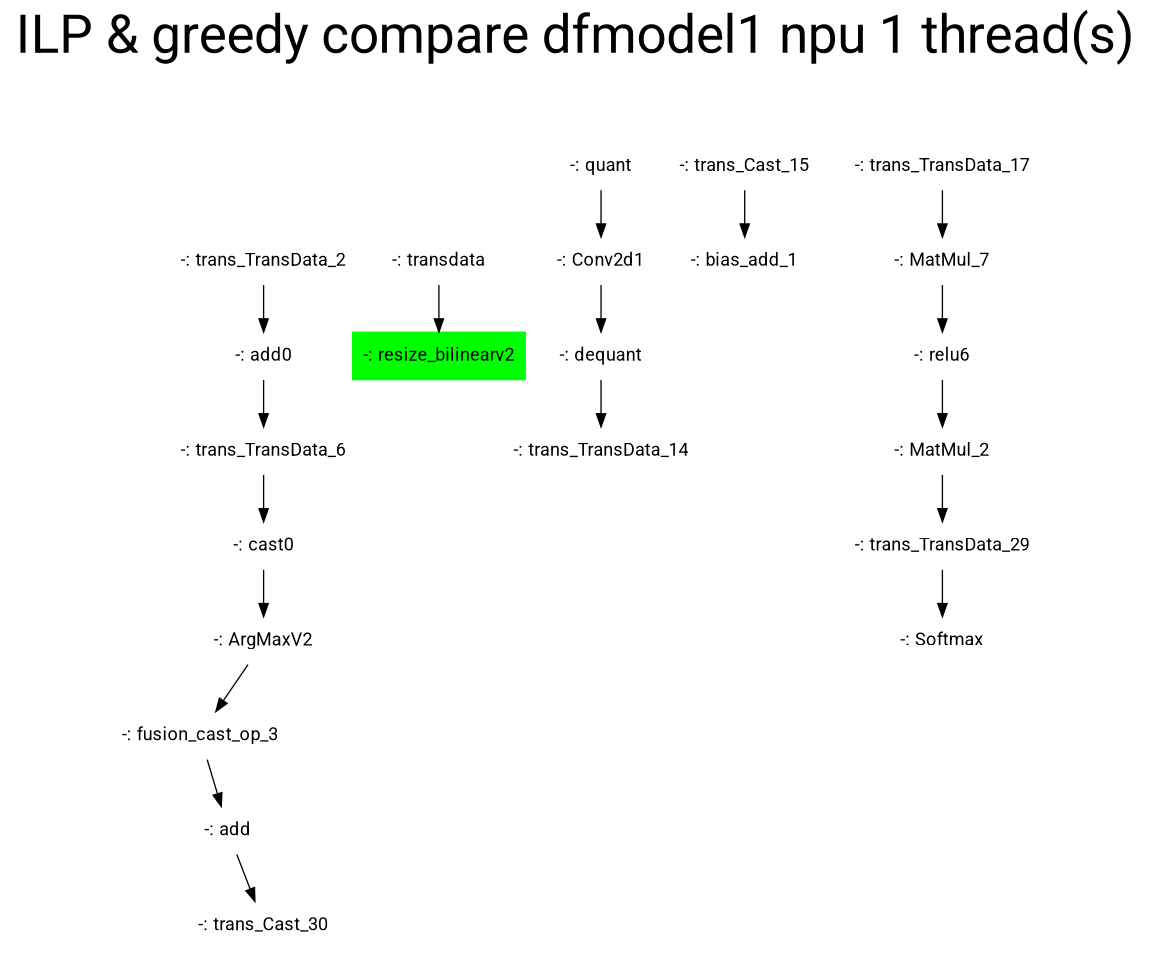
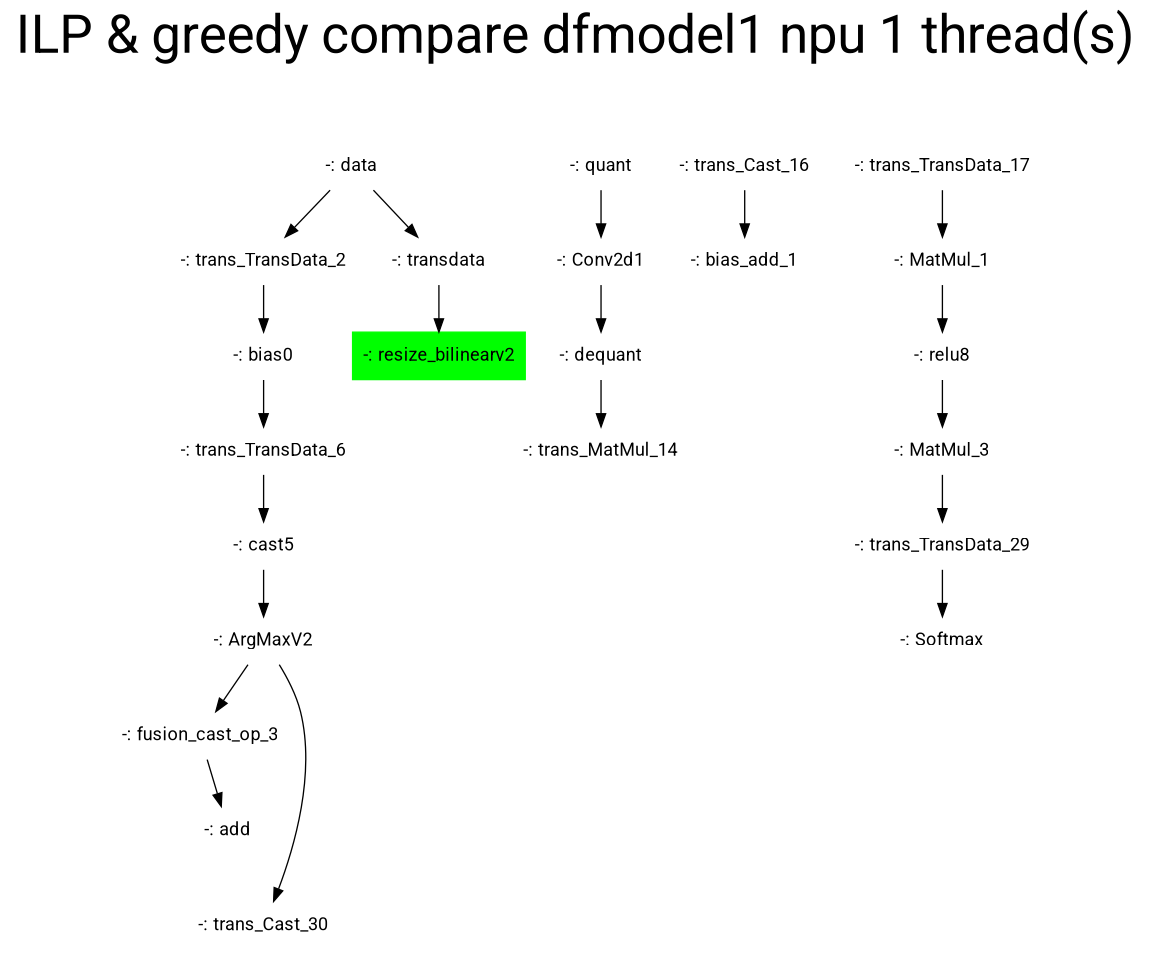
none -> (352, 166)
(745, 166) -> (745, 166)
(942, 261) -> (942, 261)
(264, 356) -> (264, 356)
(942, 356) -> (942, 356)
(601, 451) -> (601, 451)
(942, 451) -> (942, 451)
(264, 546) -> (264, 546)
(243, 872) -> (305, 776)
